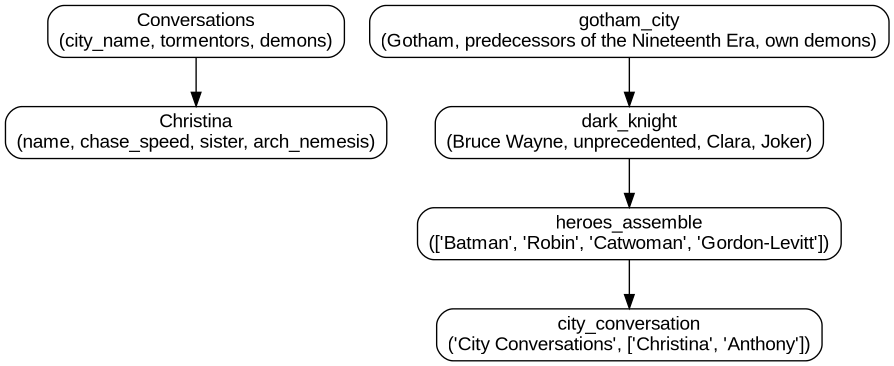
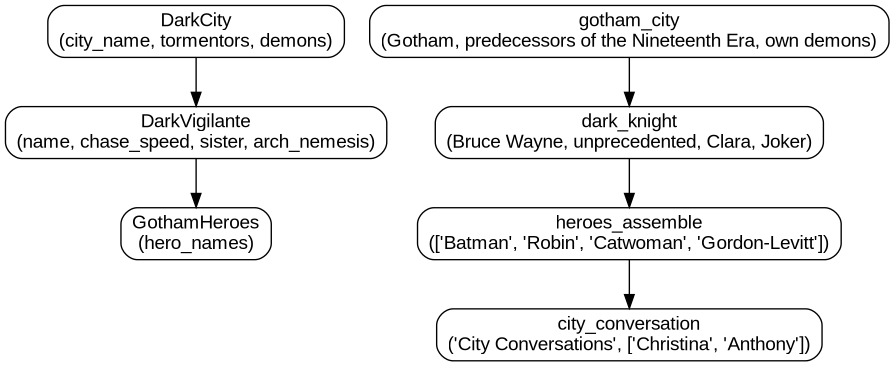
(196, 31) -> (196, 31)
(196, 133) -> (196, 133)
none -> (196, 234)
